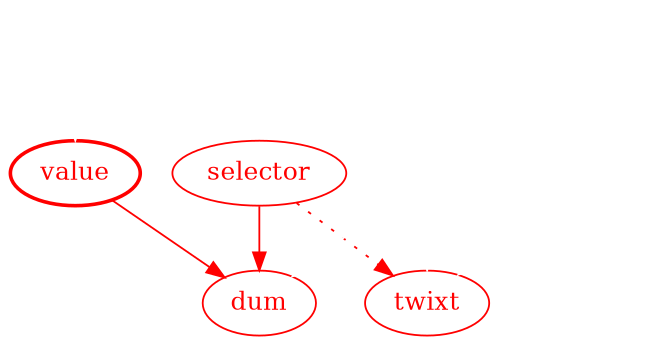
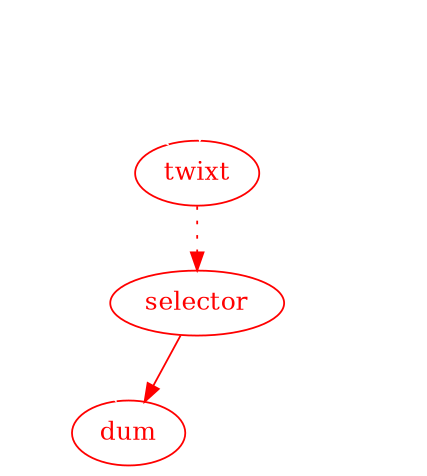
(75, 173) -> none
(333, 231) -> (197, 229)
